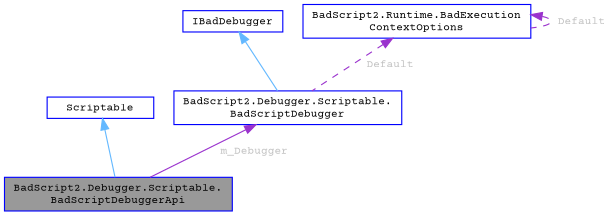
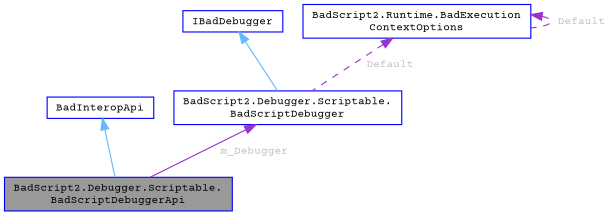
(100, 108) -> (100, 108)
